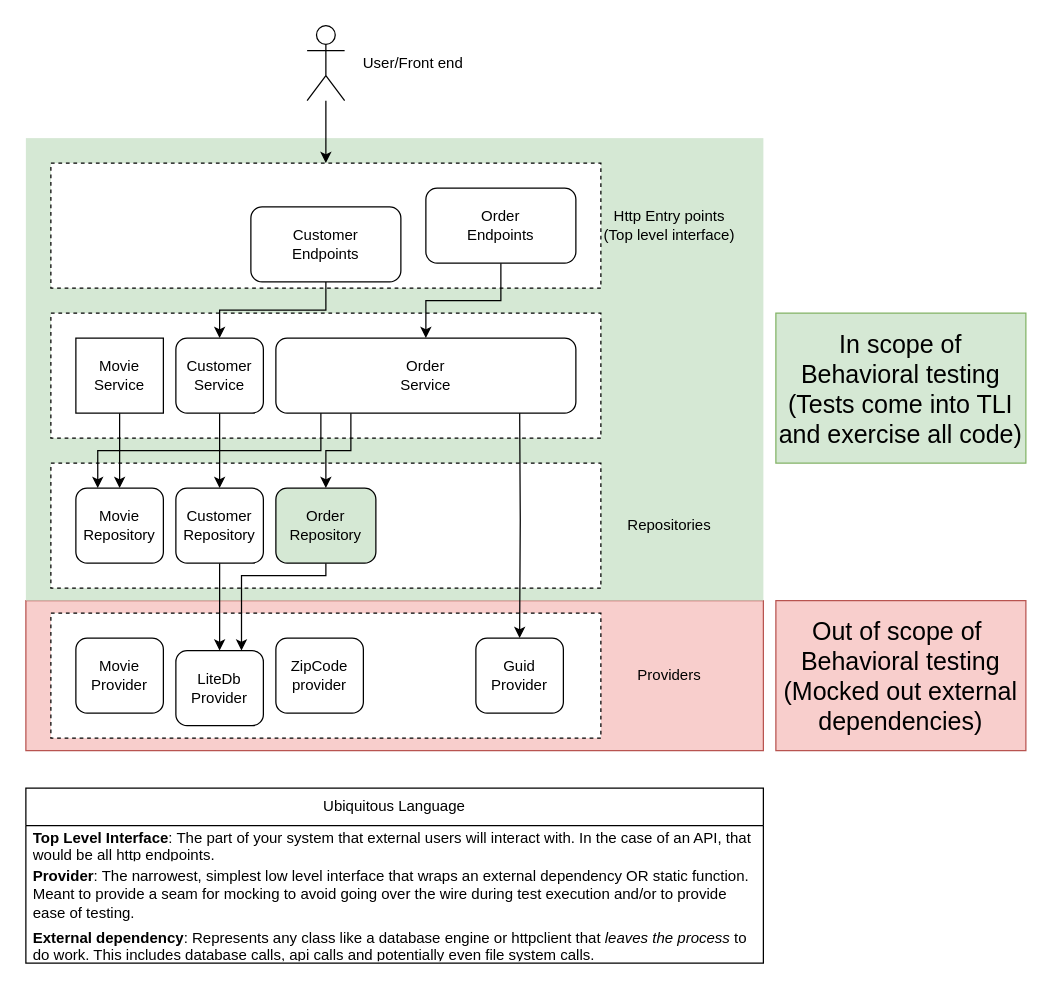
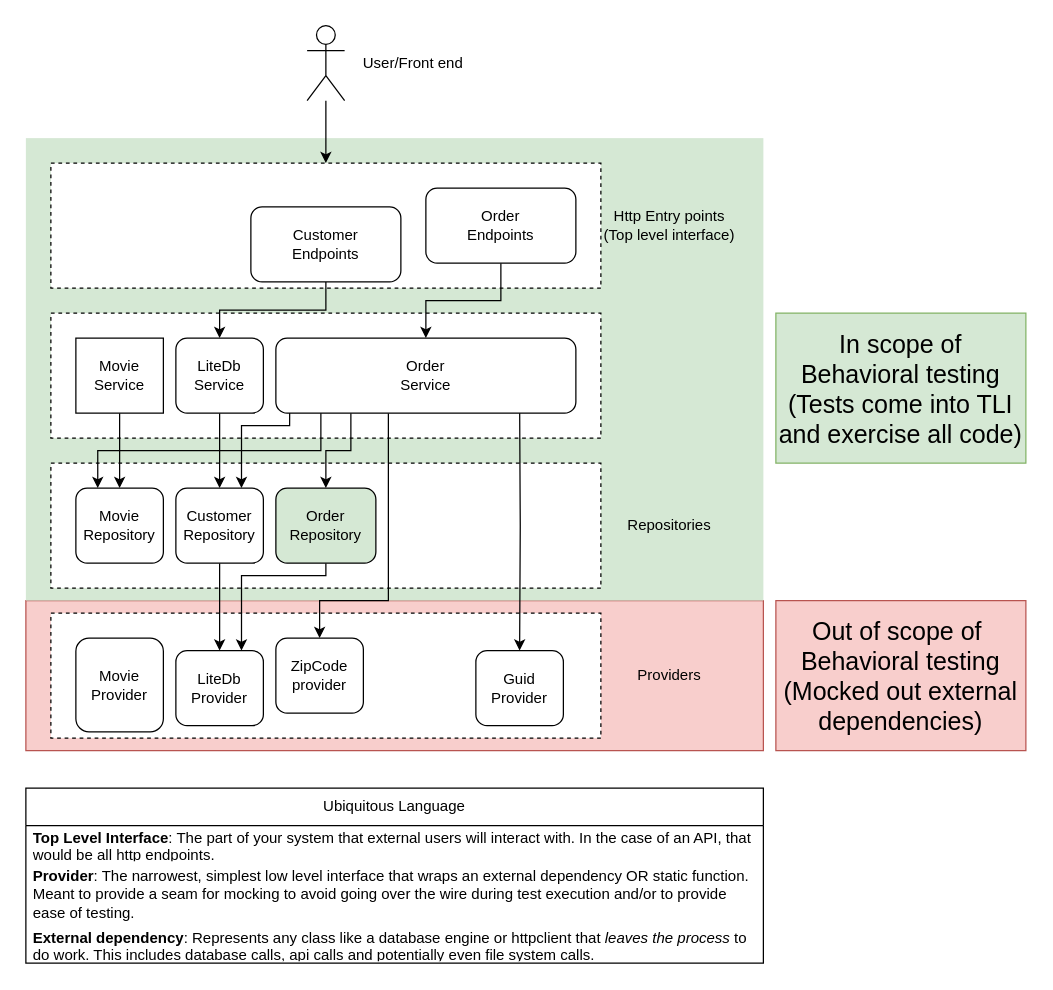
(219, 376) -> (219, 376)
none -> (244, 426)
none -> (388, 556)
(119, 676) -> (119, 685)
(519, 676) -> (519, 688)
